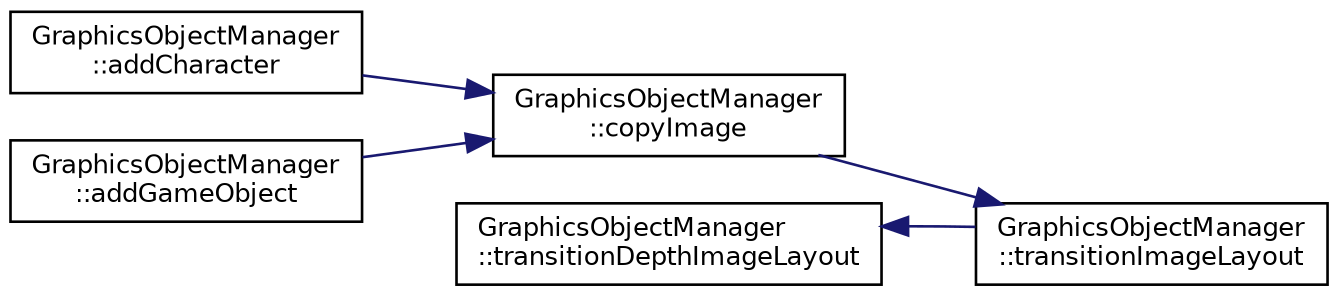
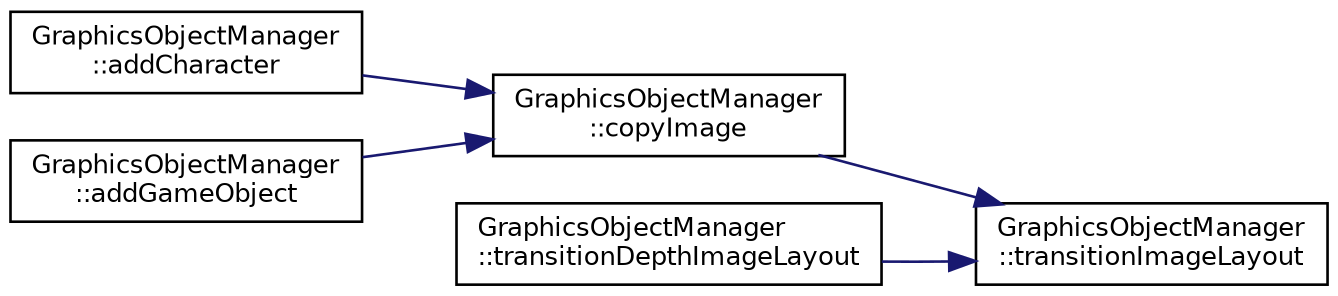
(942, 226) -> (915, 262)
